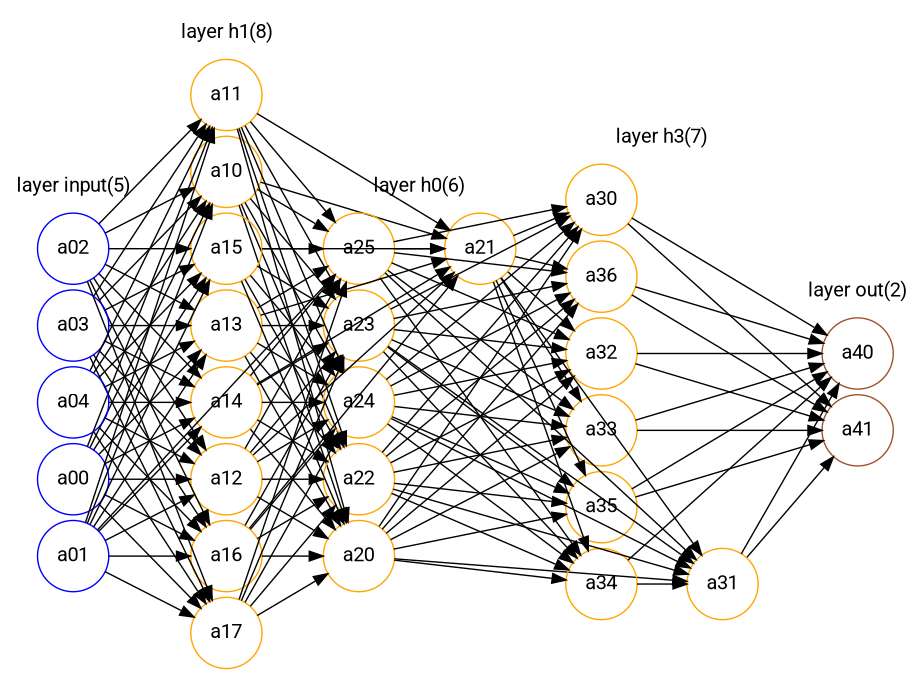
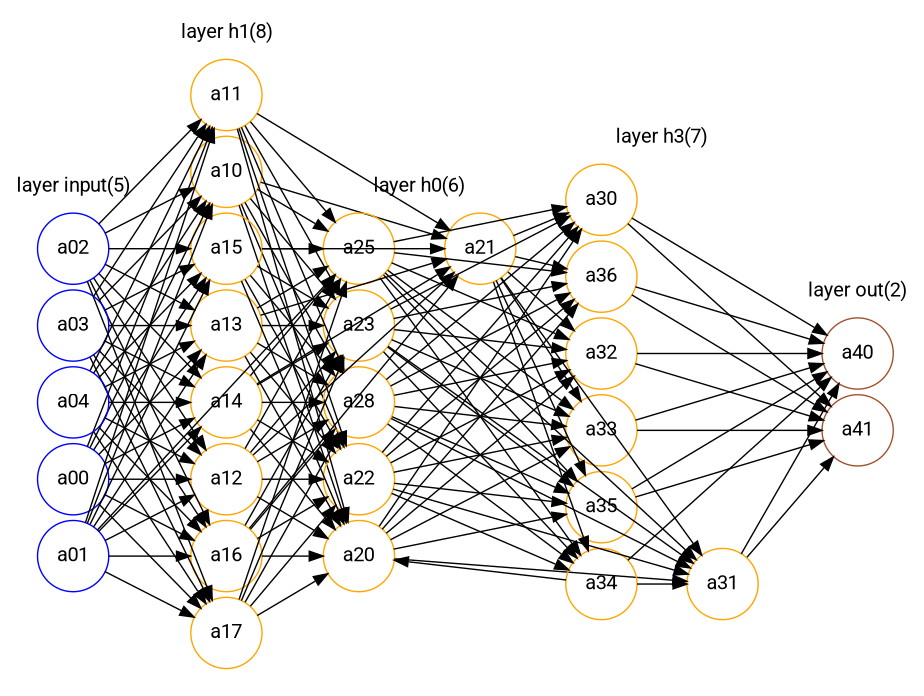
(413, 249) -> (475, 373)
(359, 402) -> (359, 402)
(473, 569) -> (487, 571)
